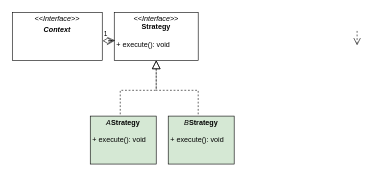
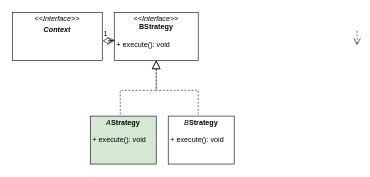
(145, 25) -> (145, 25)
(201, 140) -> (201, 140)
